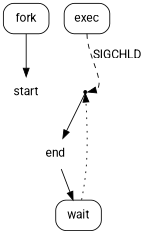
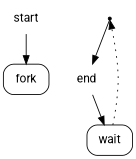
(87, 19) -> none
(26, 51) -> (26, 45)
